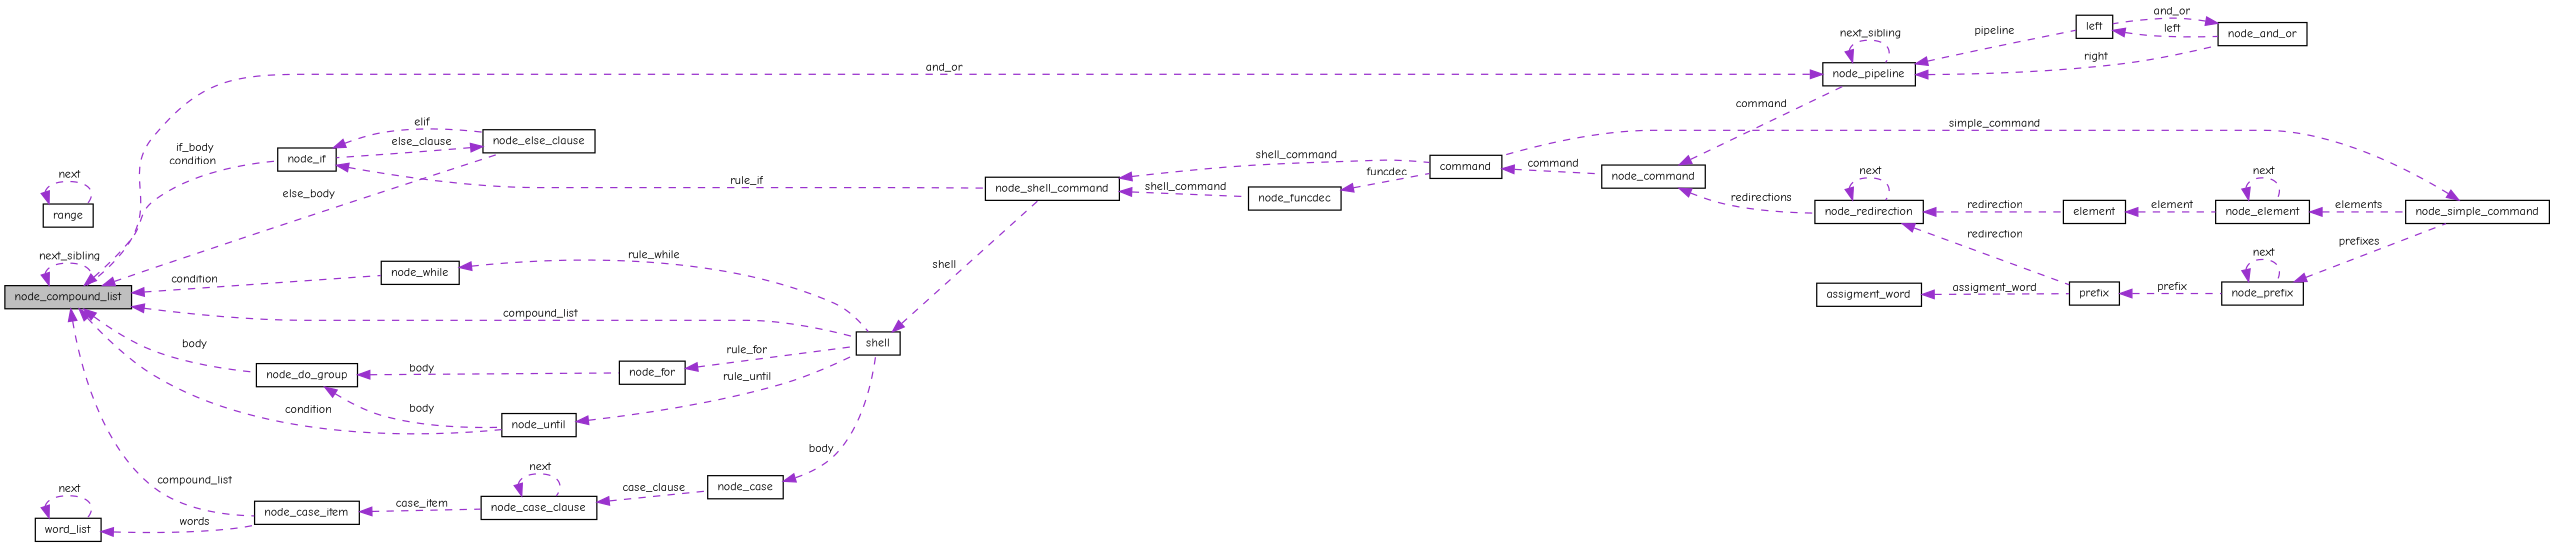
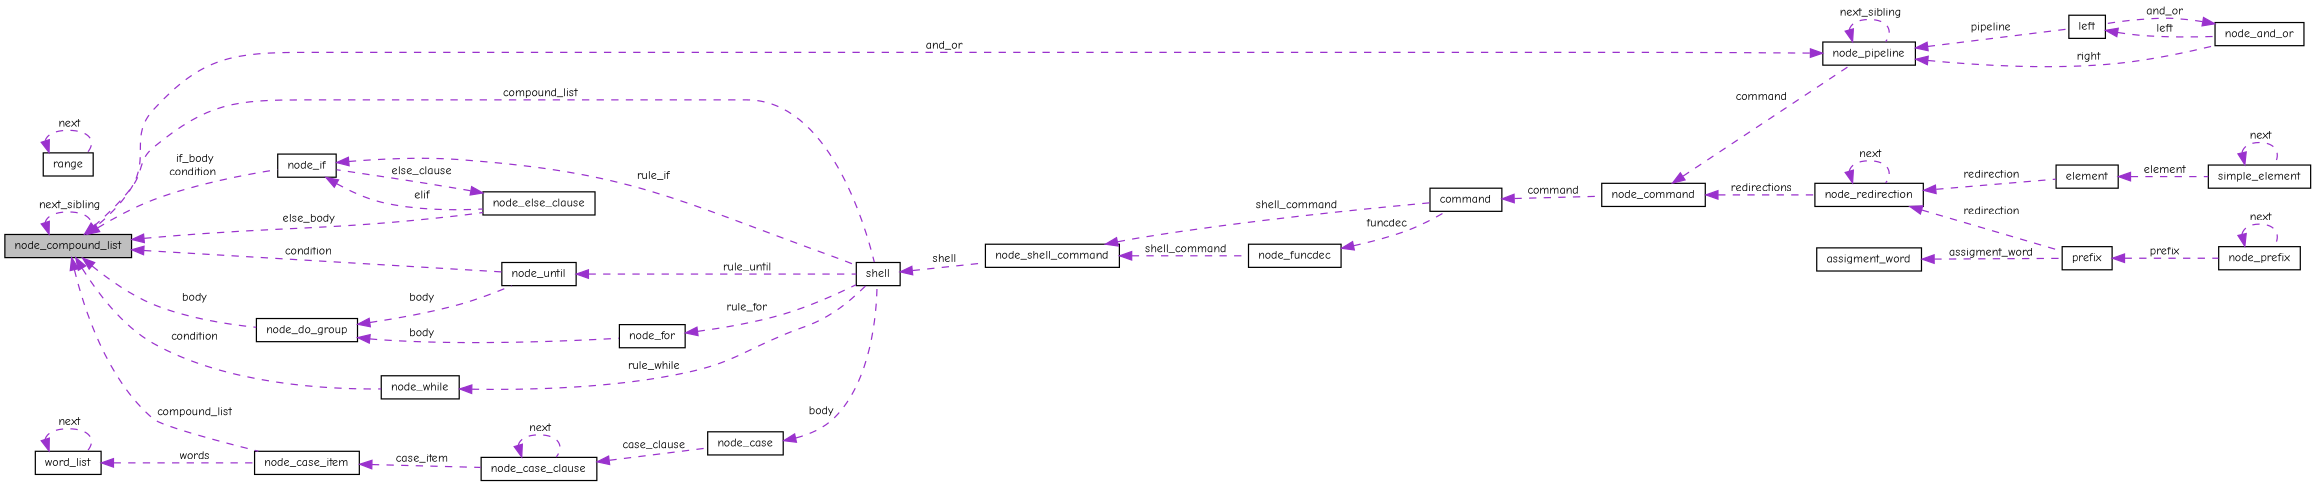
(666, 188) -> (609, 180)
(2263, 212) -> (2259, 177)
(2478, 212) -> none
